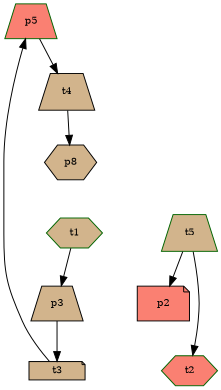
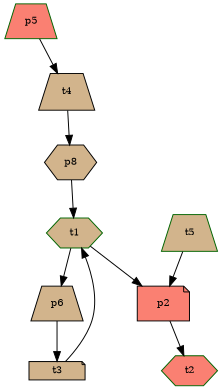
none -> (72, 194)
(4, 210) -> (94, 313)
none -> (112, 263)
(199, 299) -> (175, 334)
(57, 304) -> (57, 304)
